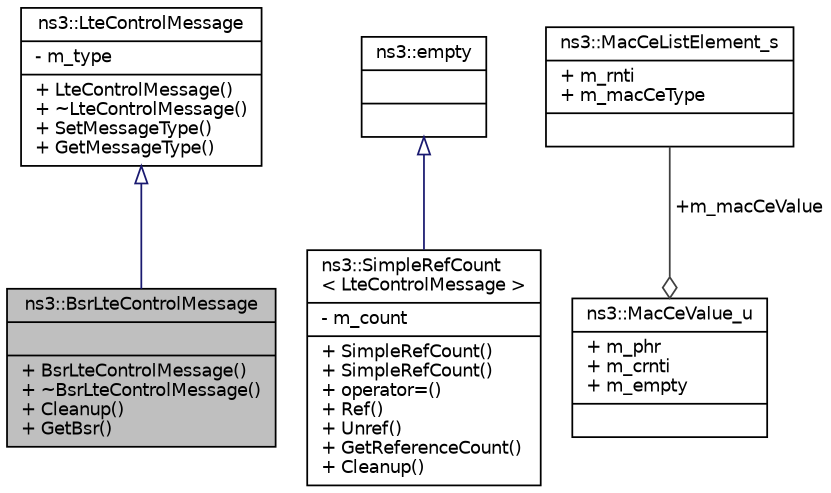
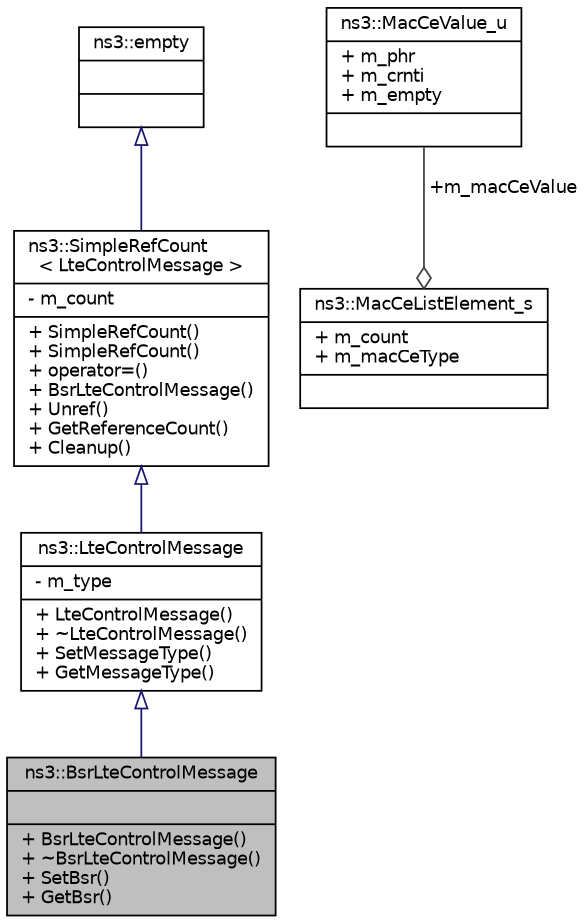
(598, 76) -> (362, 338)
(670, 212) -> (424, 207)
(73, 410) -> (66, 879)
(353, 410) -> (141, 391)
none -> (141, 509)
